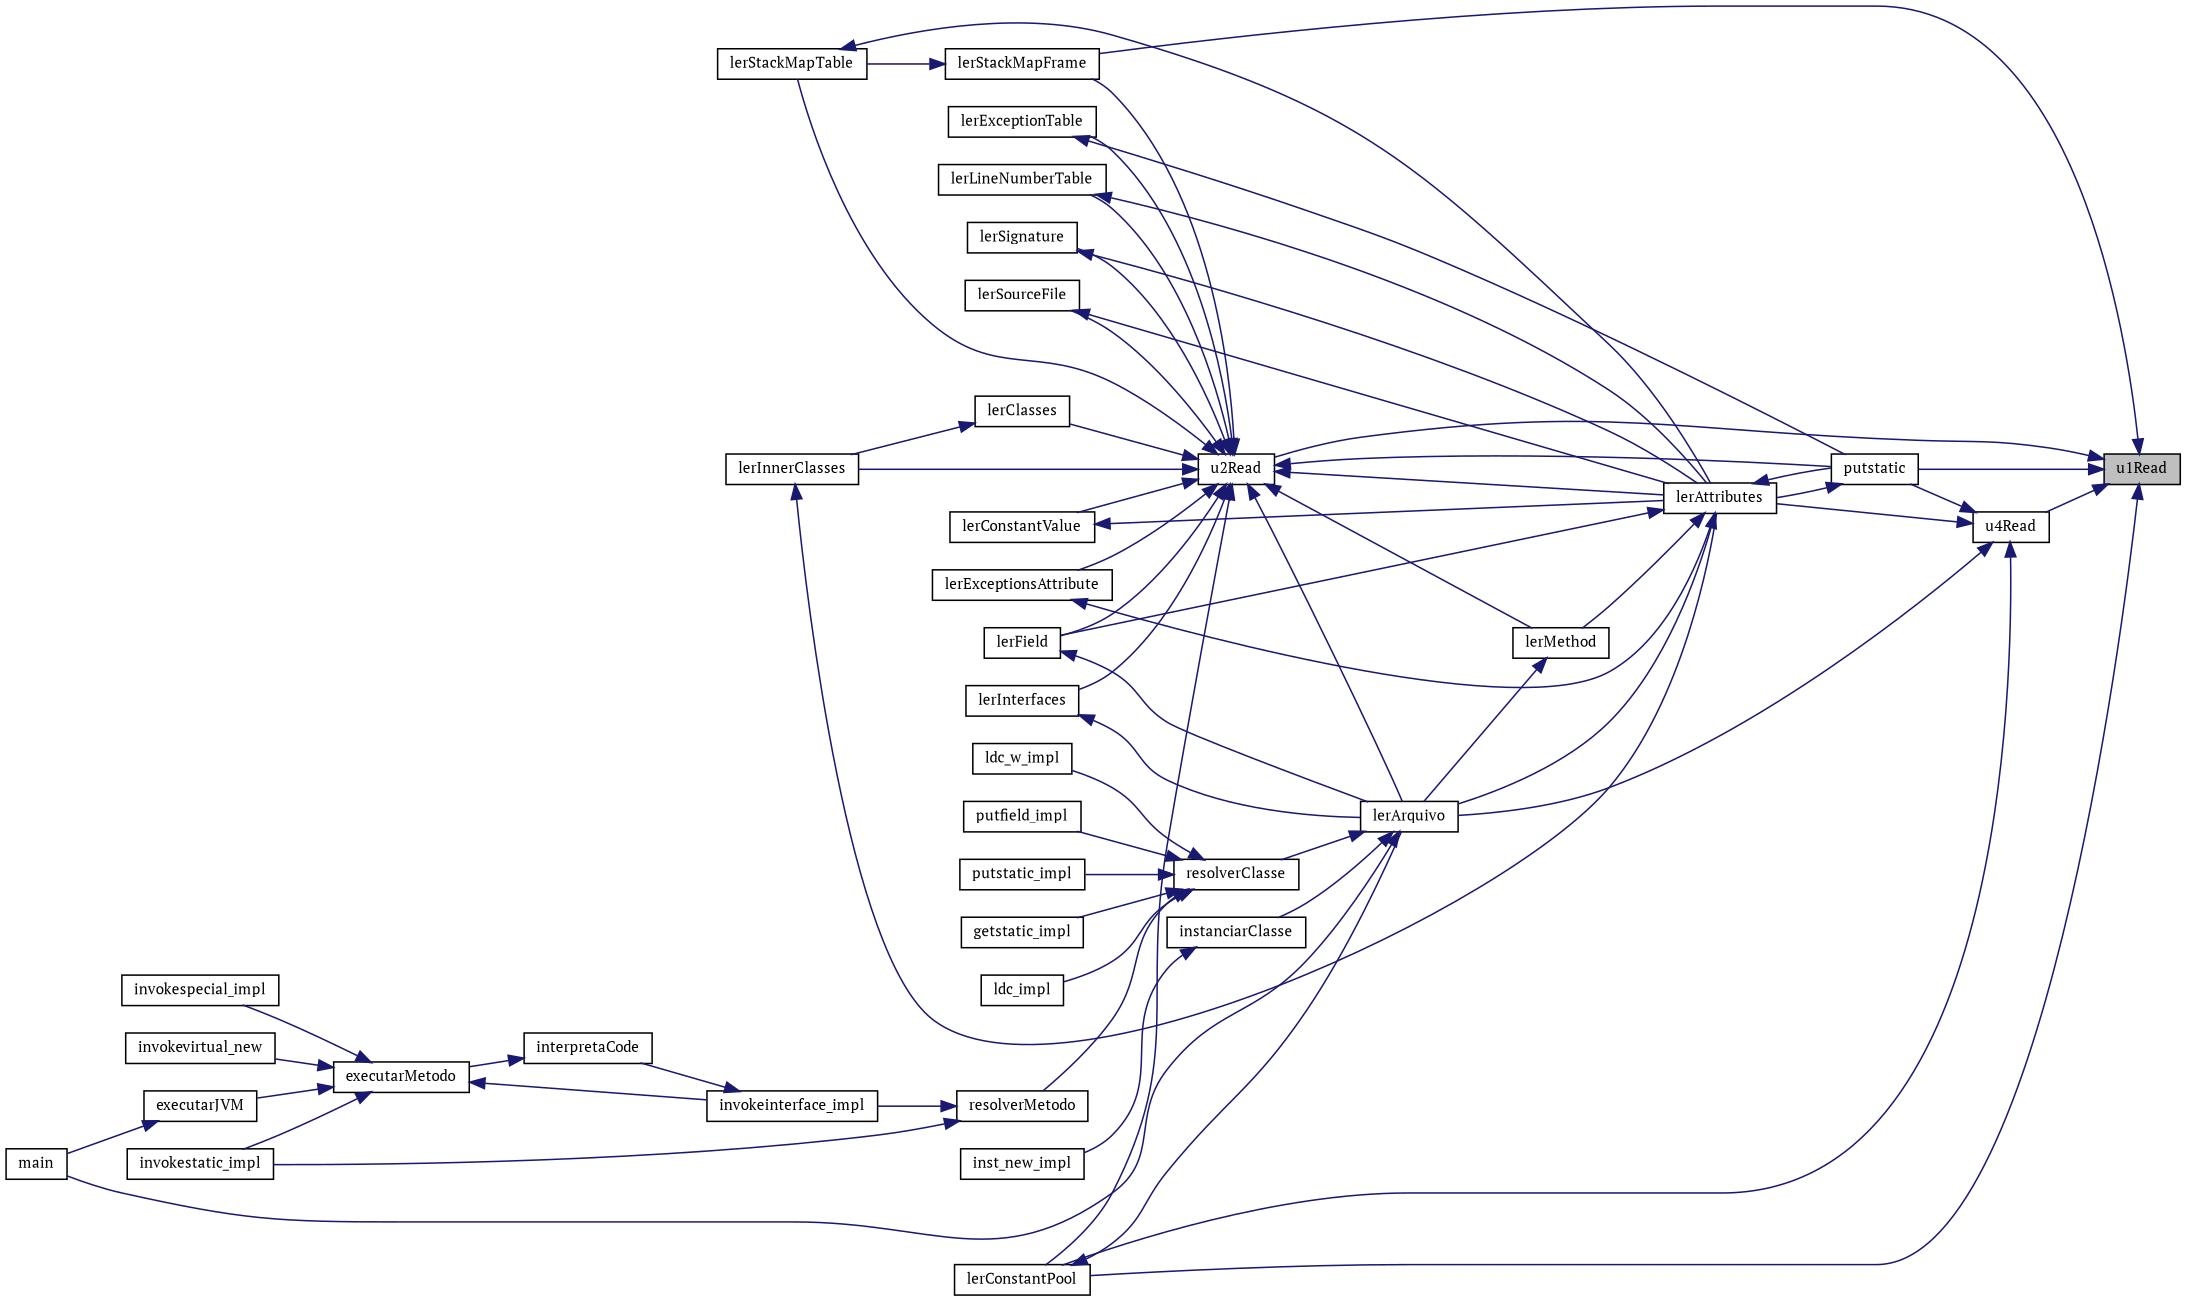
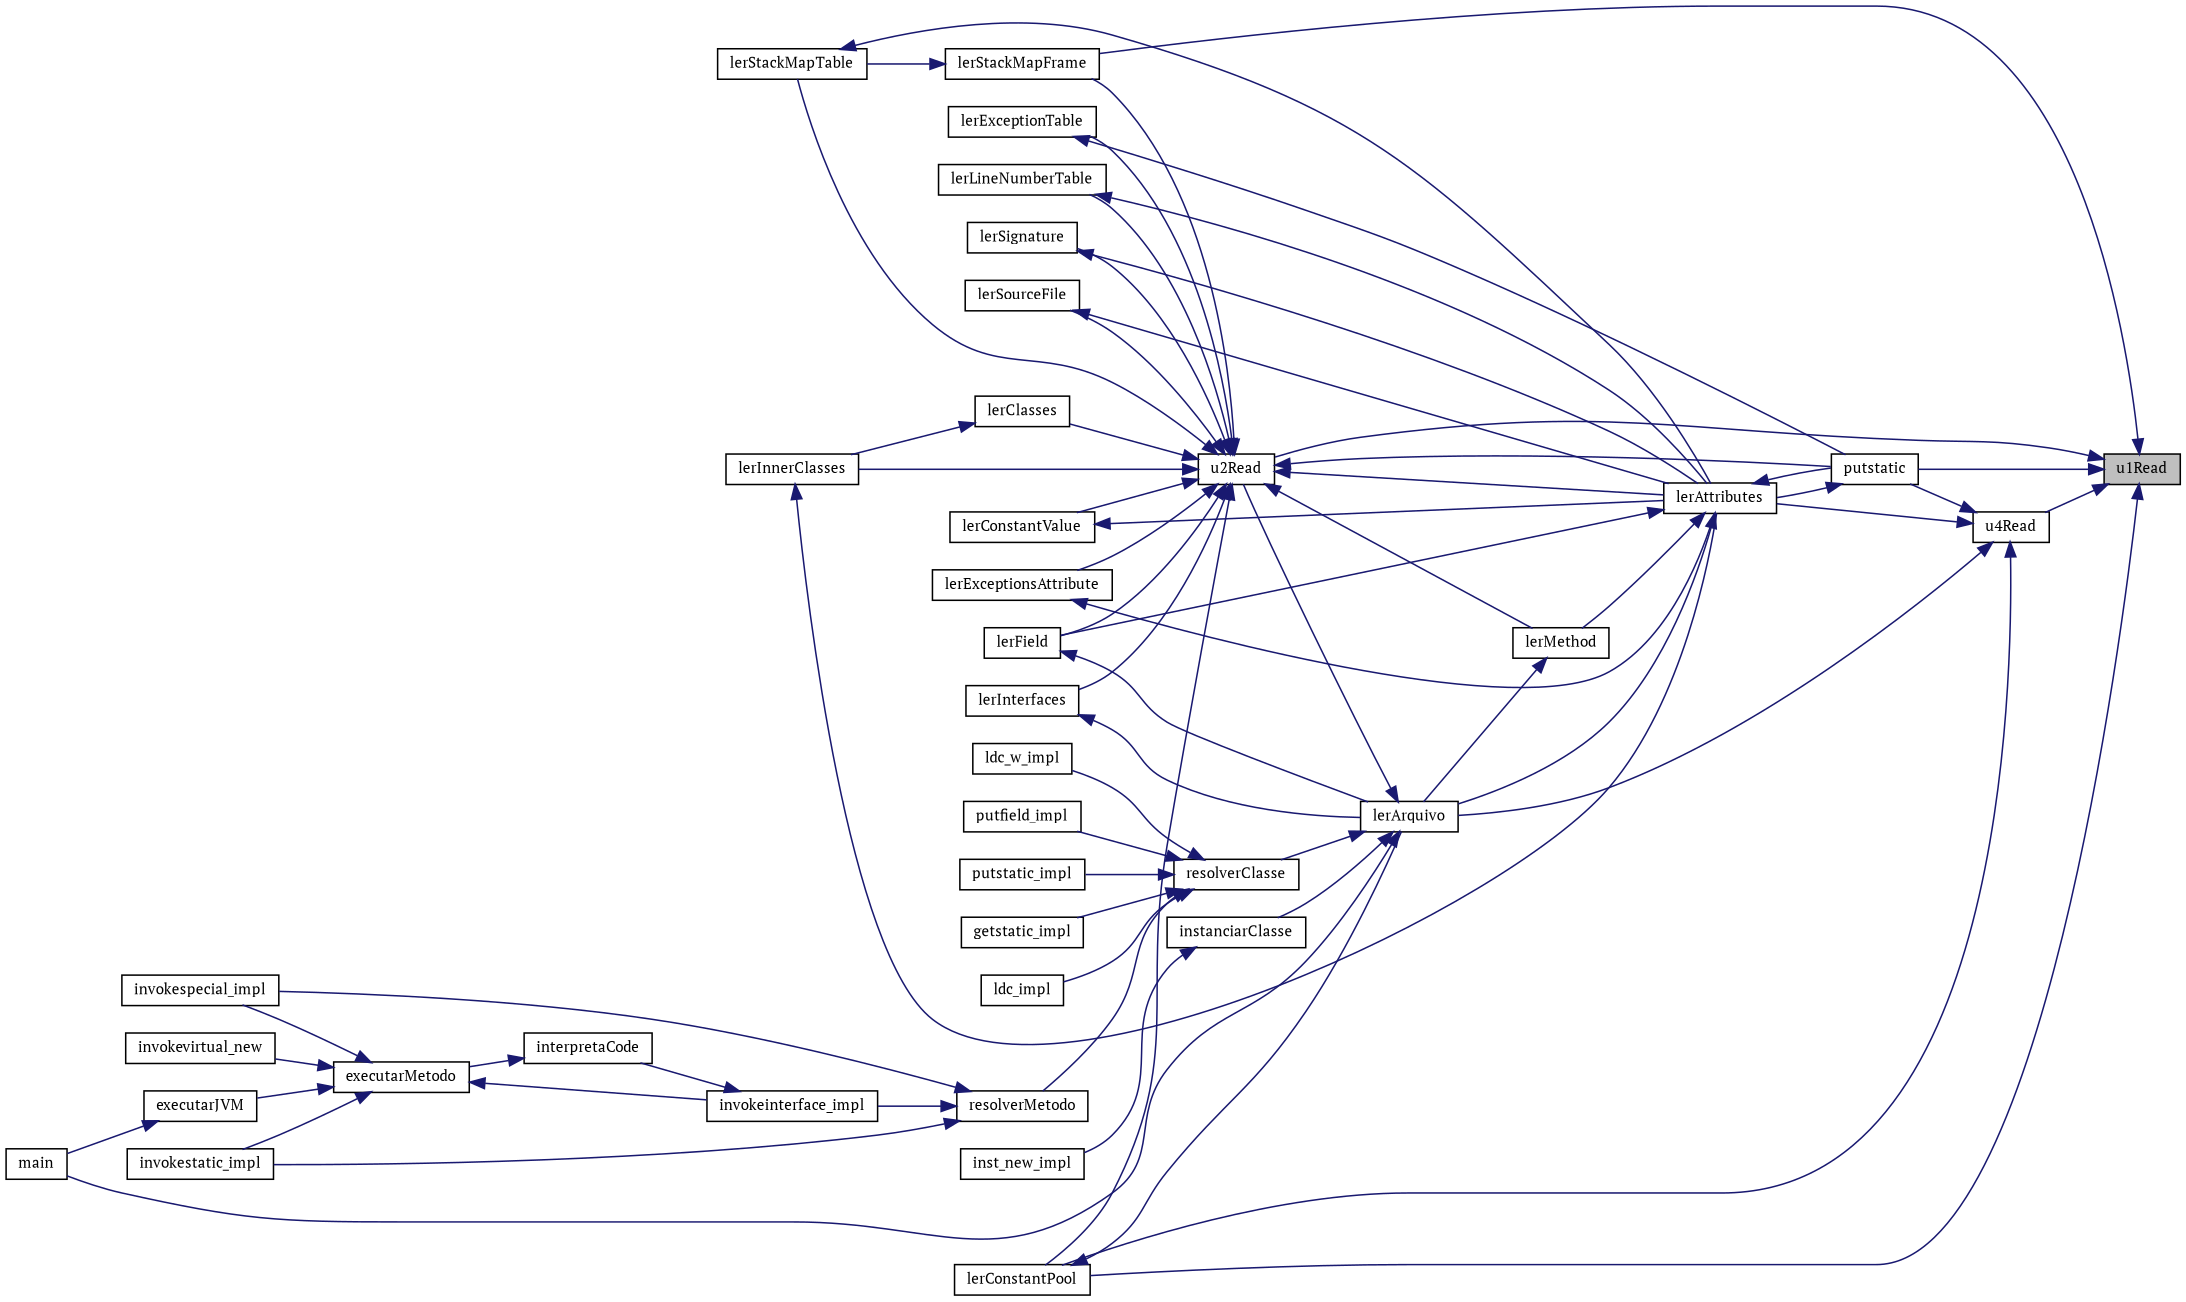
(1331, 649) -> (1315, 637)
none -> (621, 1015)
